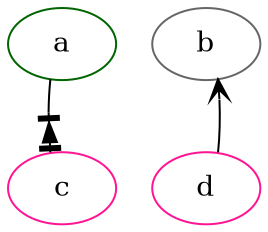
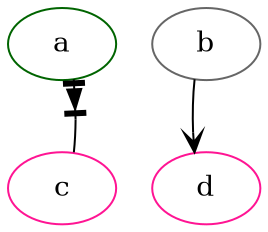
(49, 96) -> (75, 136)
(220, 126) -> (193, 106)
